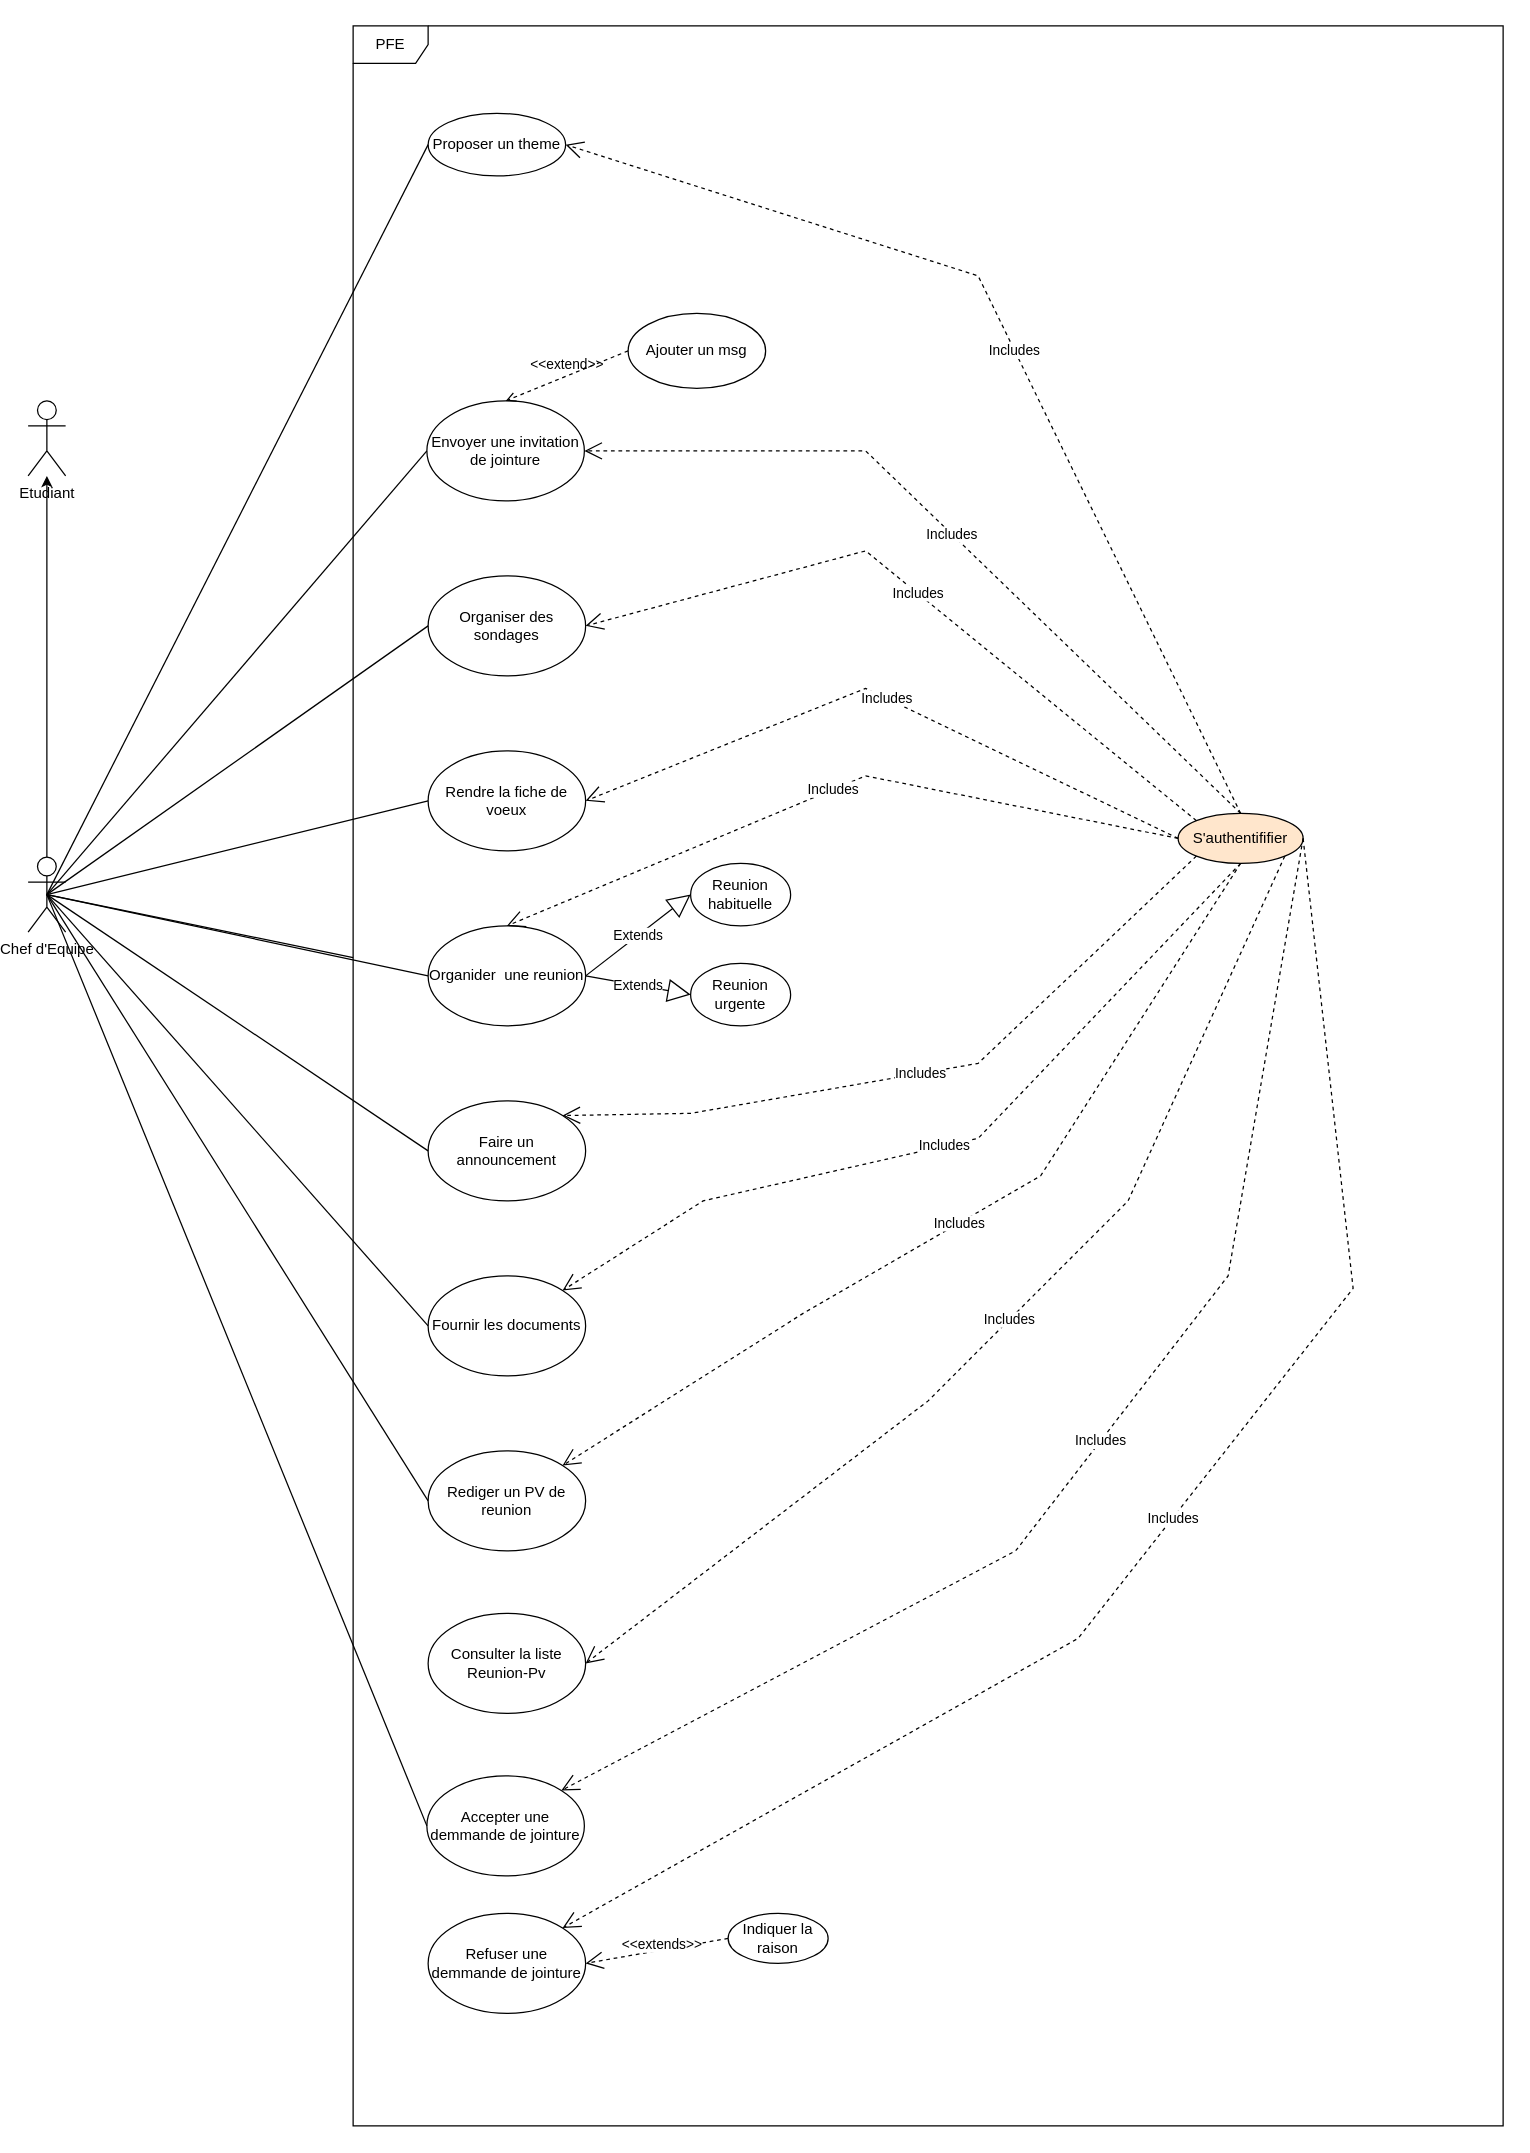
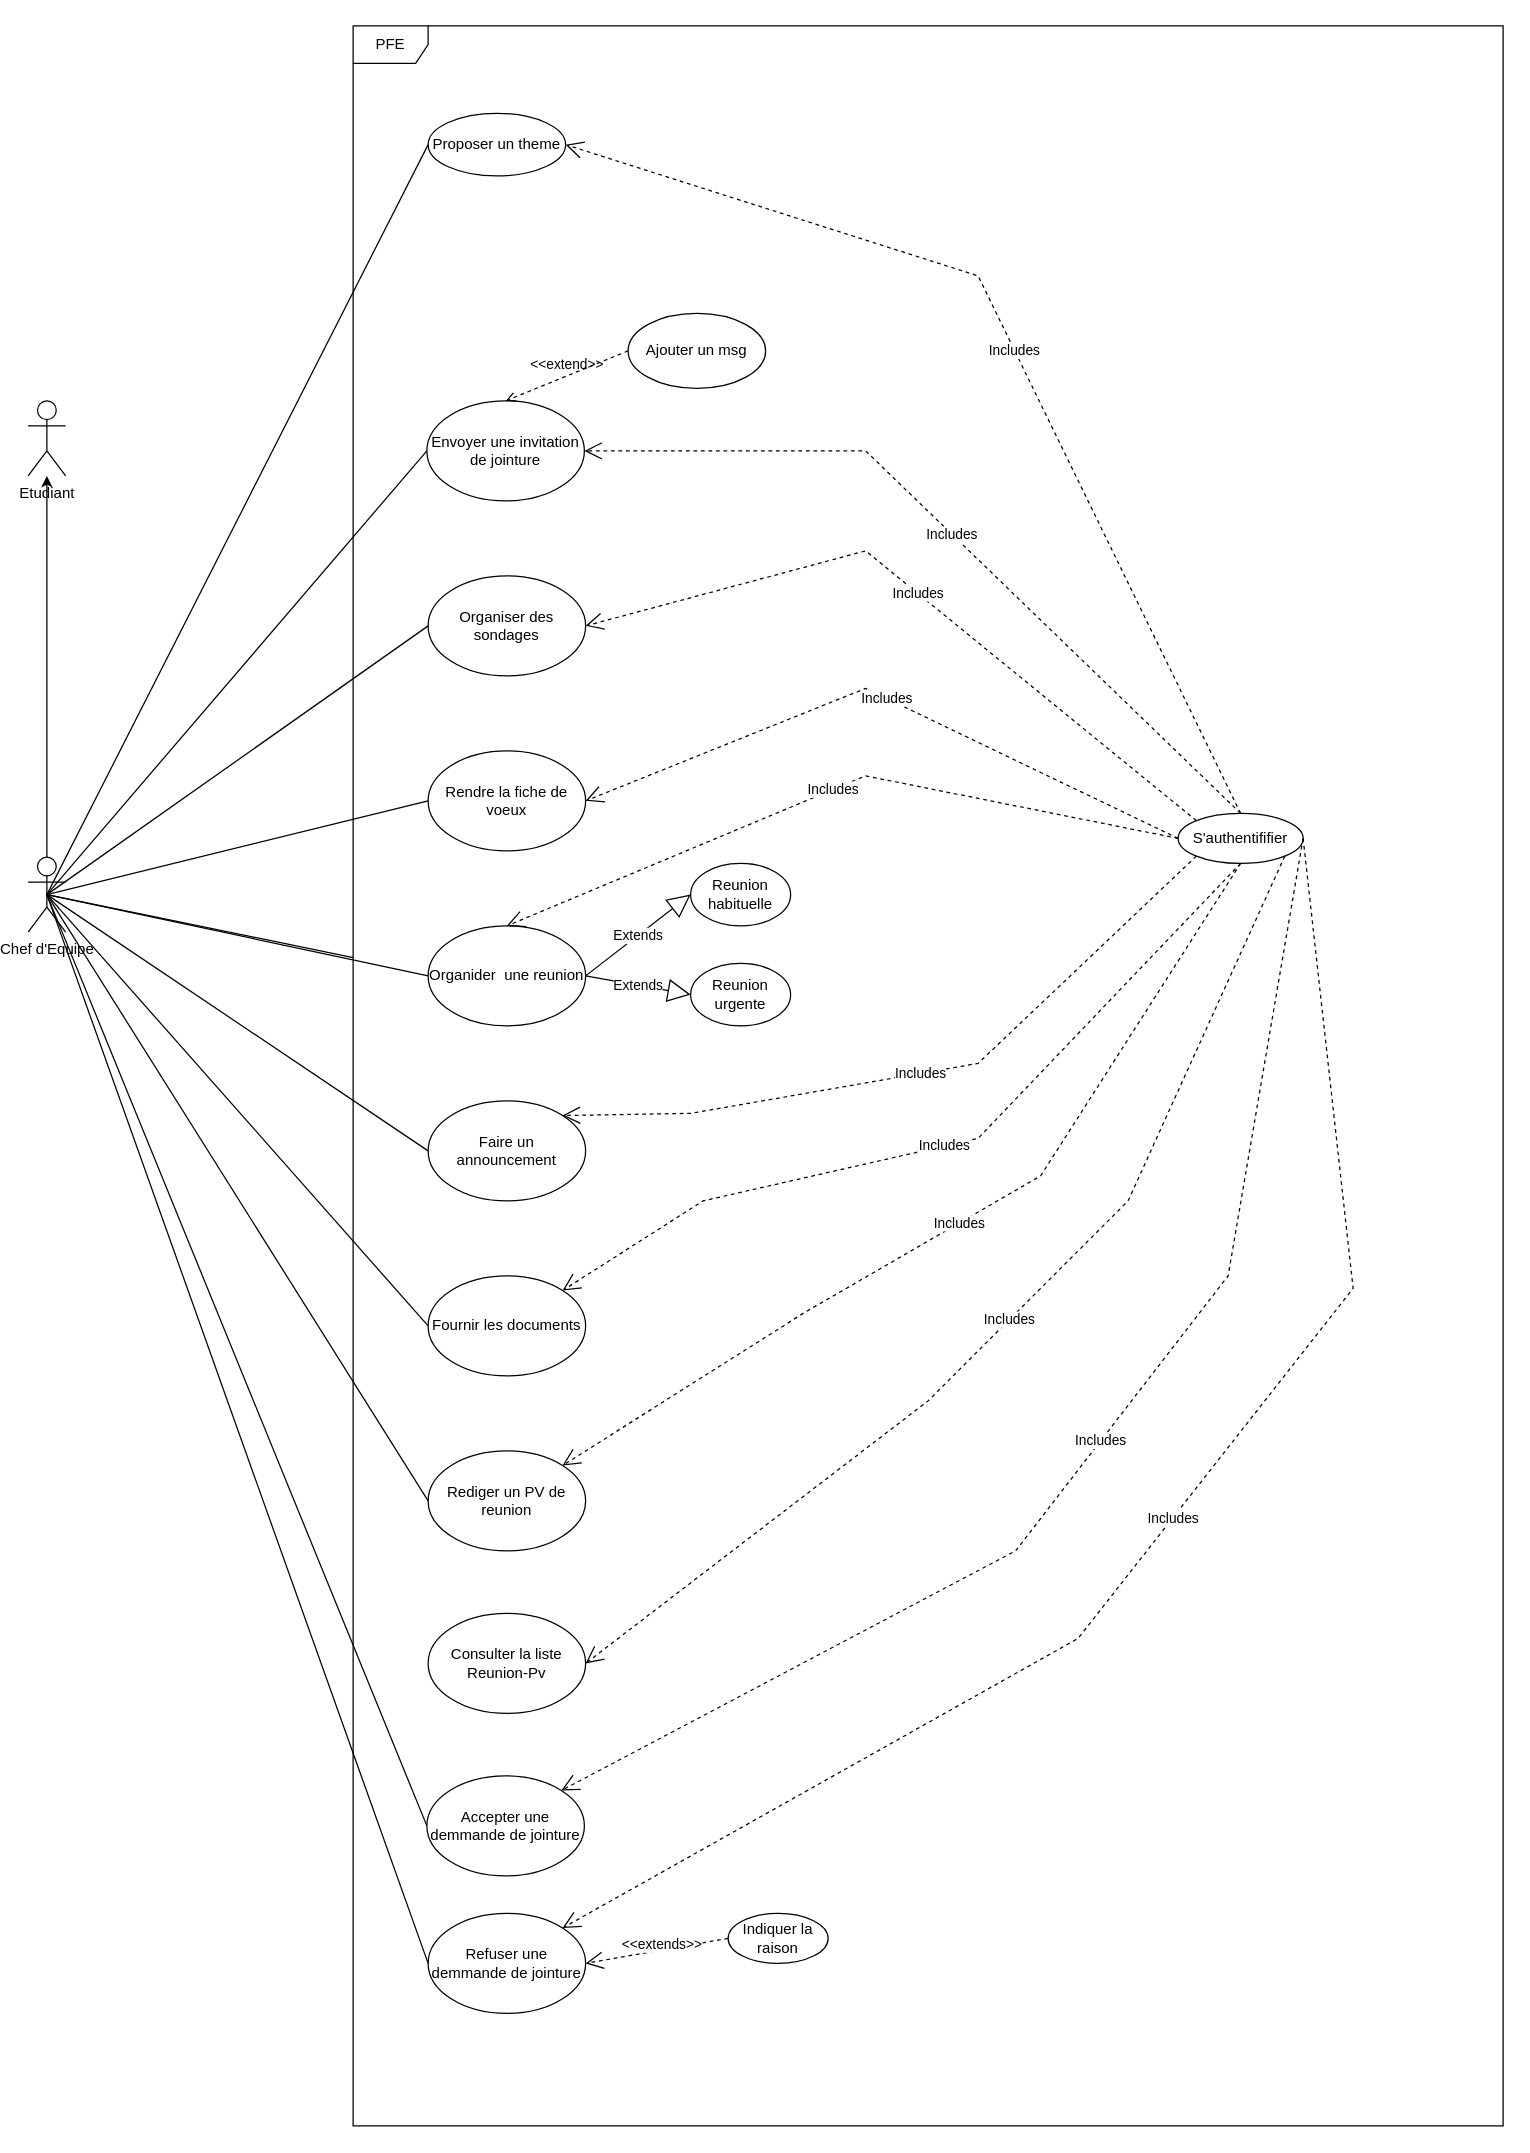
(1241, 838) -> (1241, 838)
none -> (207, 1342)
